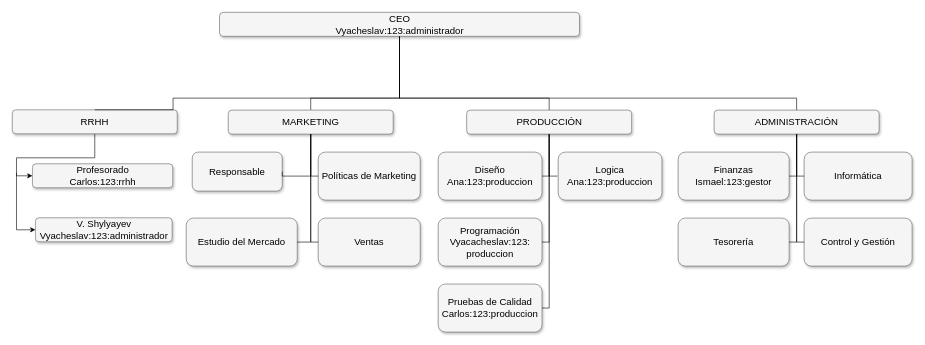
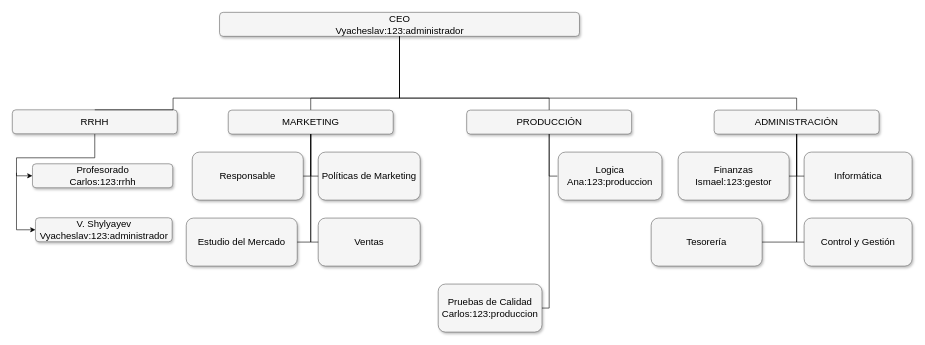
(237, 172) -> (248, 176)
(490, 176) -> none
(545, 176) -> none
(490, 242) -> none
(545, 242) -> none
(734, 242) -> (707, 242)
